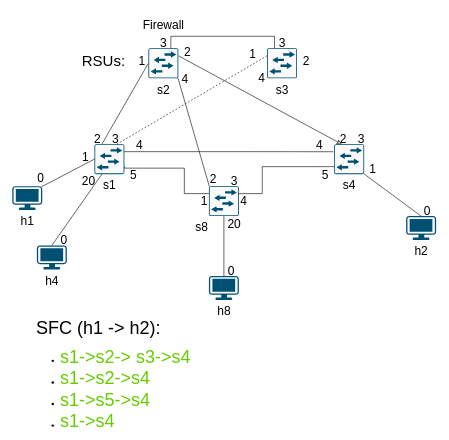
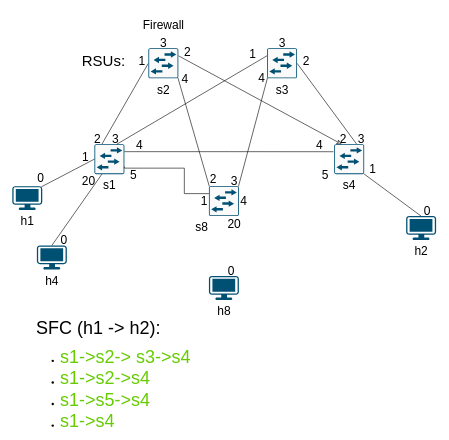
(222, 36) -> none
(192, 100) -> (192, 100)
none -> (327, 104)
none -> (253, 132)
(274, 167) -> none
(224, 246) -> none
